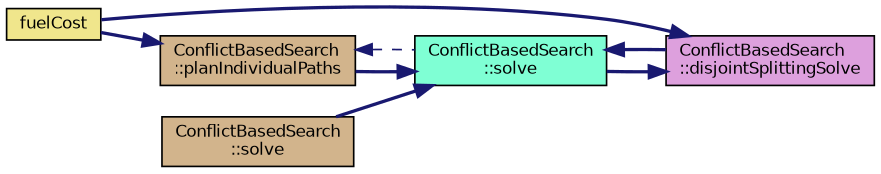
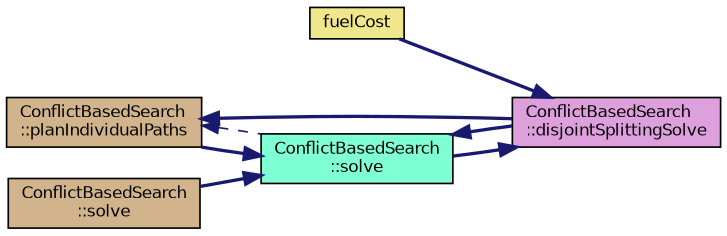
(122, 36) -> (365, 116)
